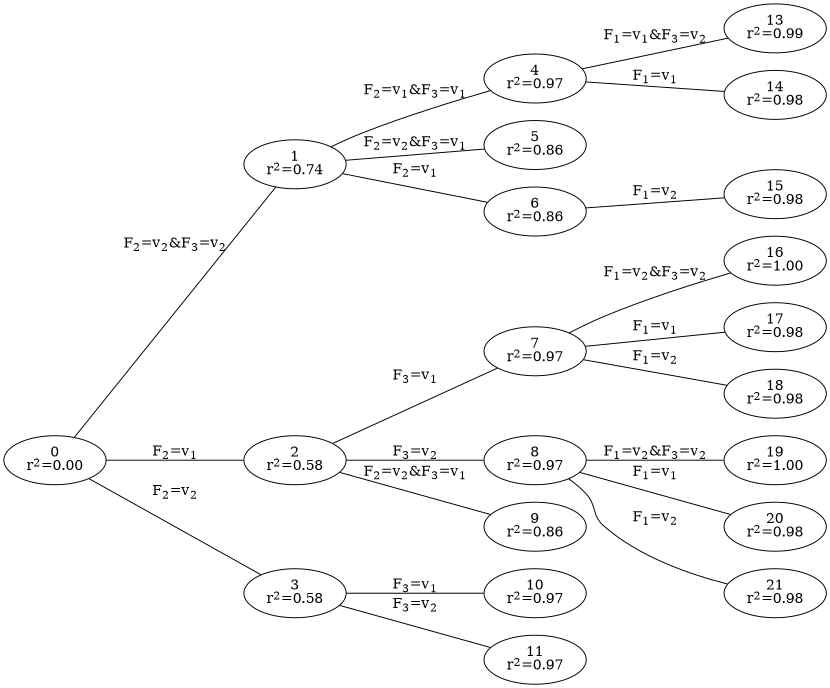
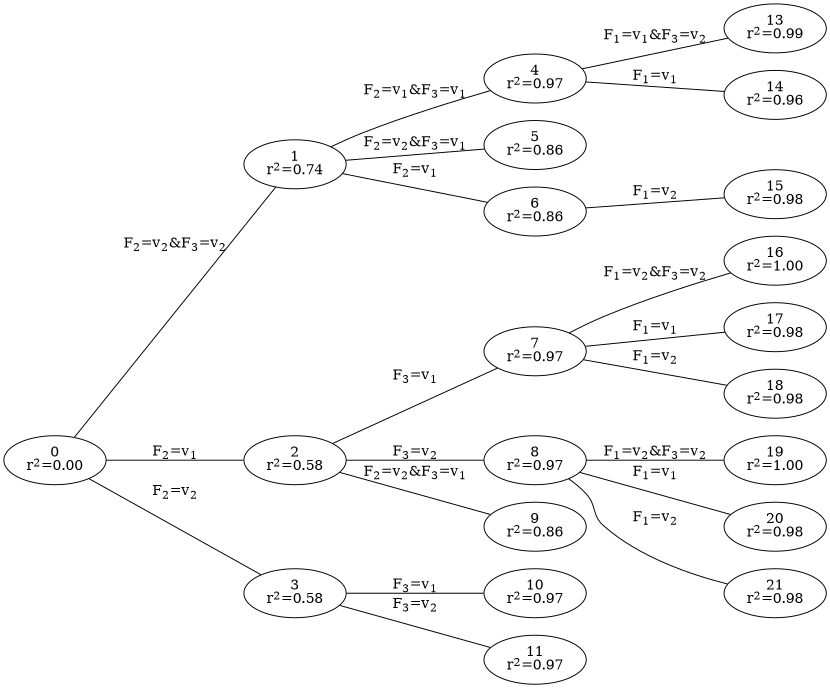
(782, 101) -> (782, 101)
